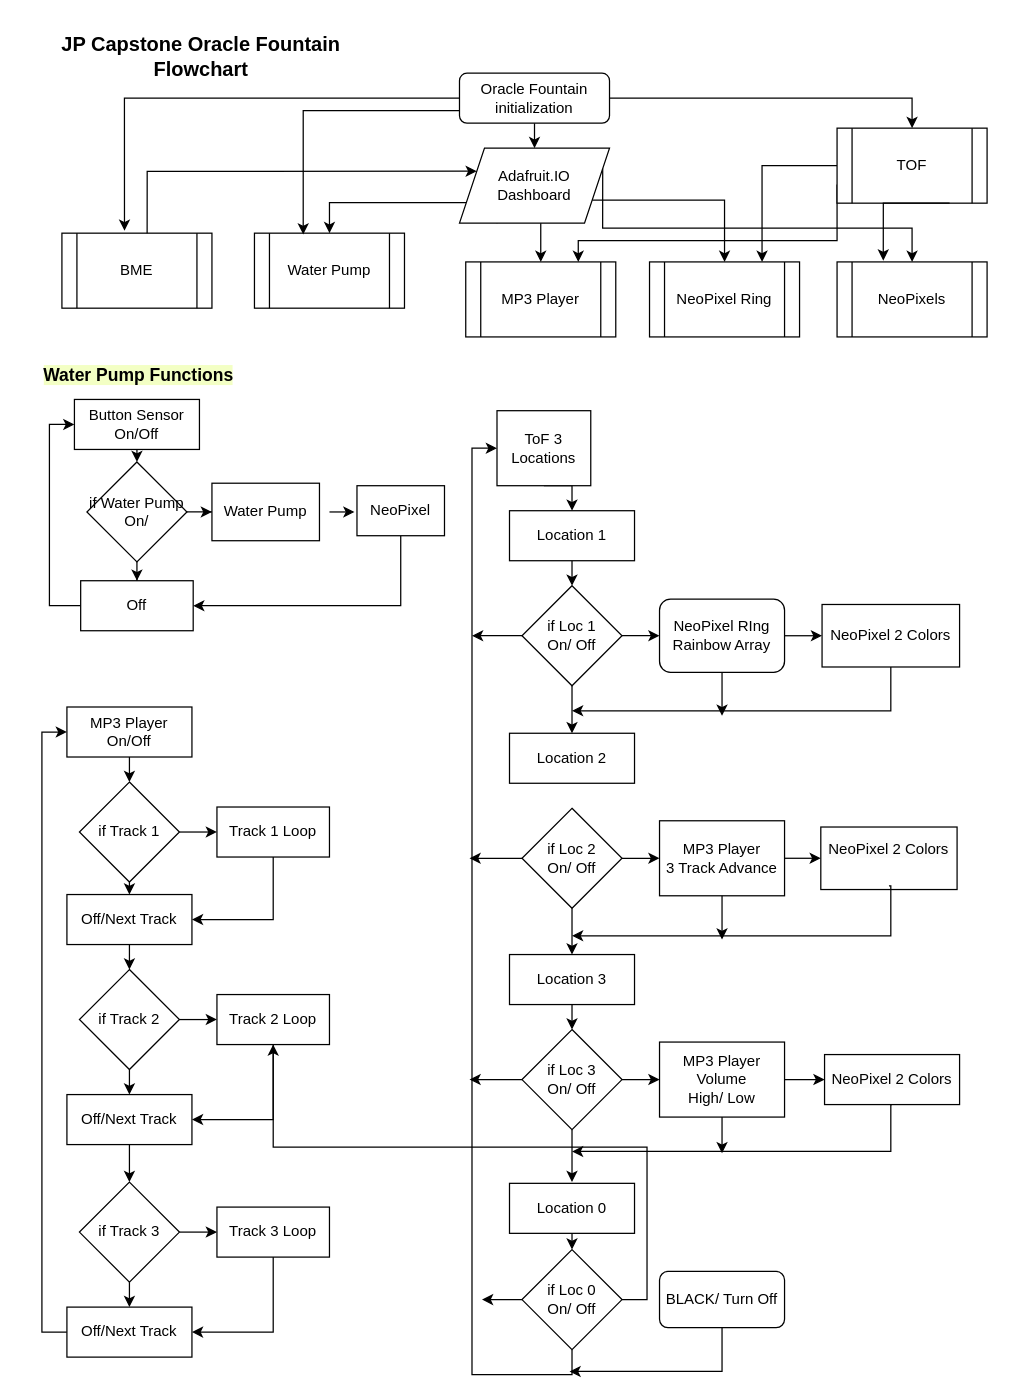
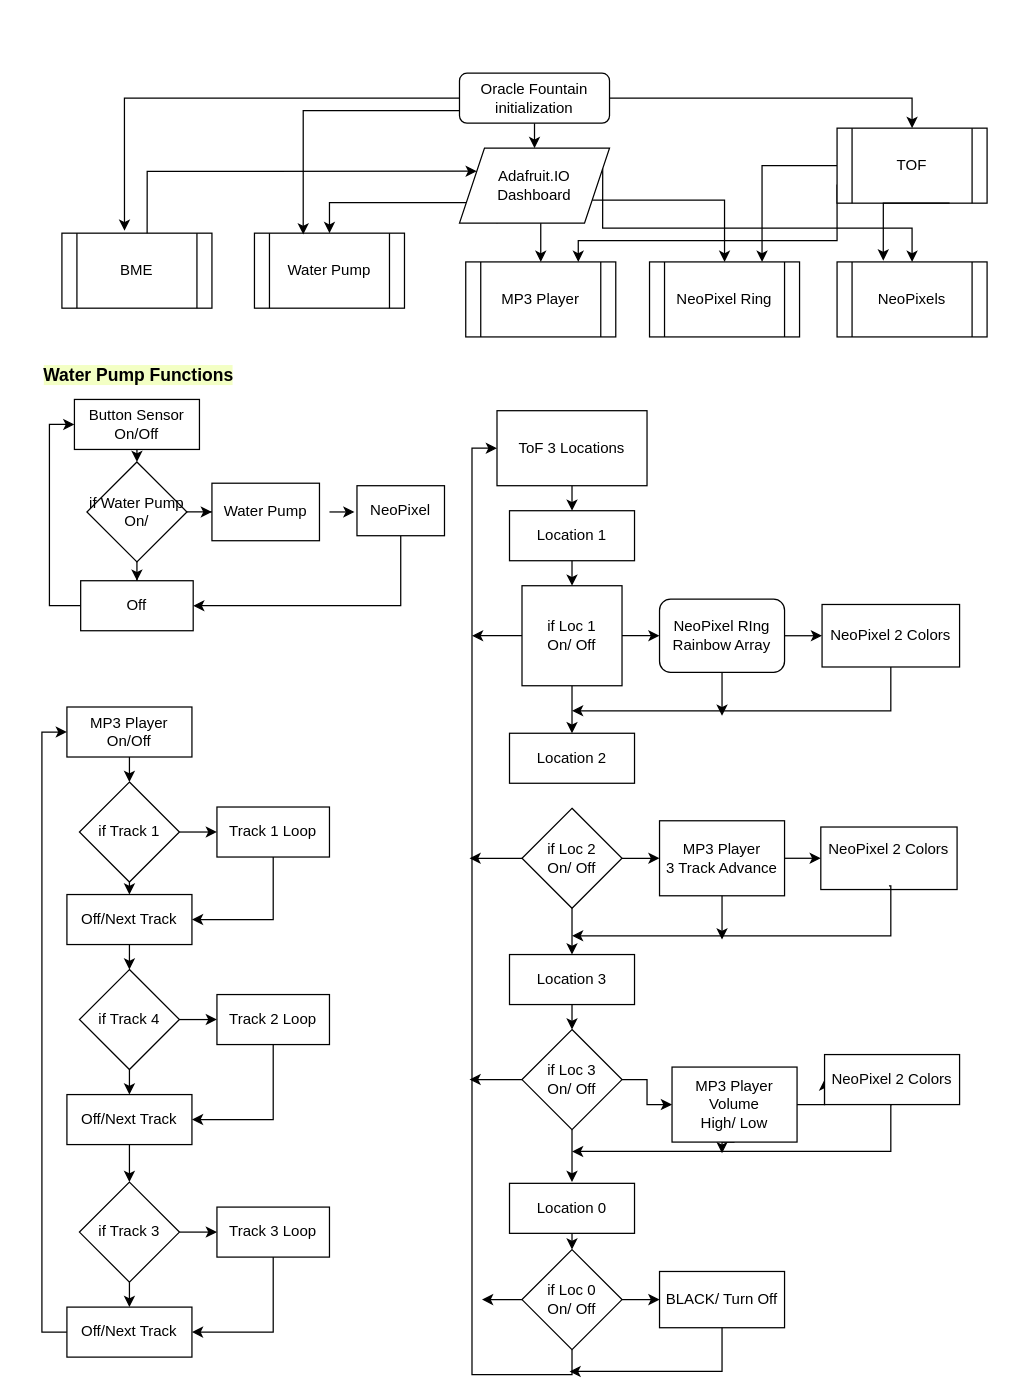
(201, 57) -> none
(544, 448) -> (572, 448)
(572, 636) -> (572, 636)
(129, 1019) -> (129, 1019)
(722, 1079) -> (734, 1104)
(525, 1147) -> (647, 1299)
(722, 1299) -> (722, 1299)
